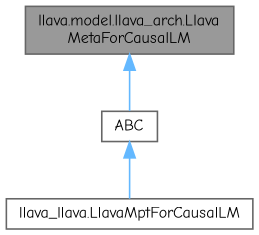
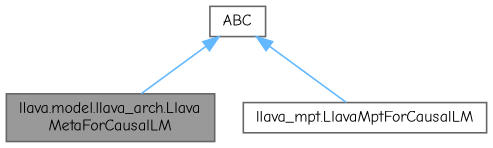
(130, 91) -> (173, 70)
(130, 214) -> (365, 118)
